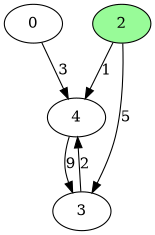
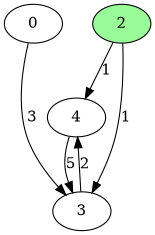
(53, 66) -> (23, 120)
(126, 117) -> (126, 117)
(71, 164) -> (71, 164)
